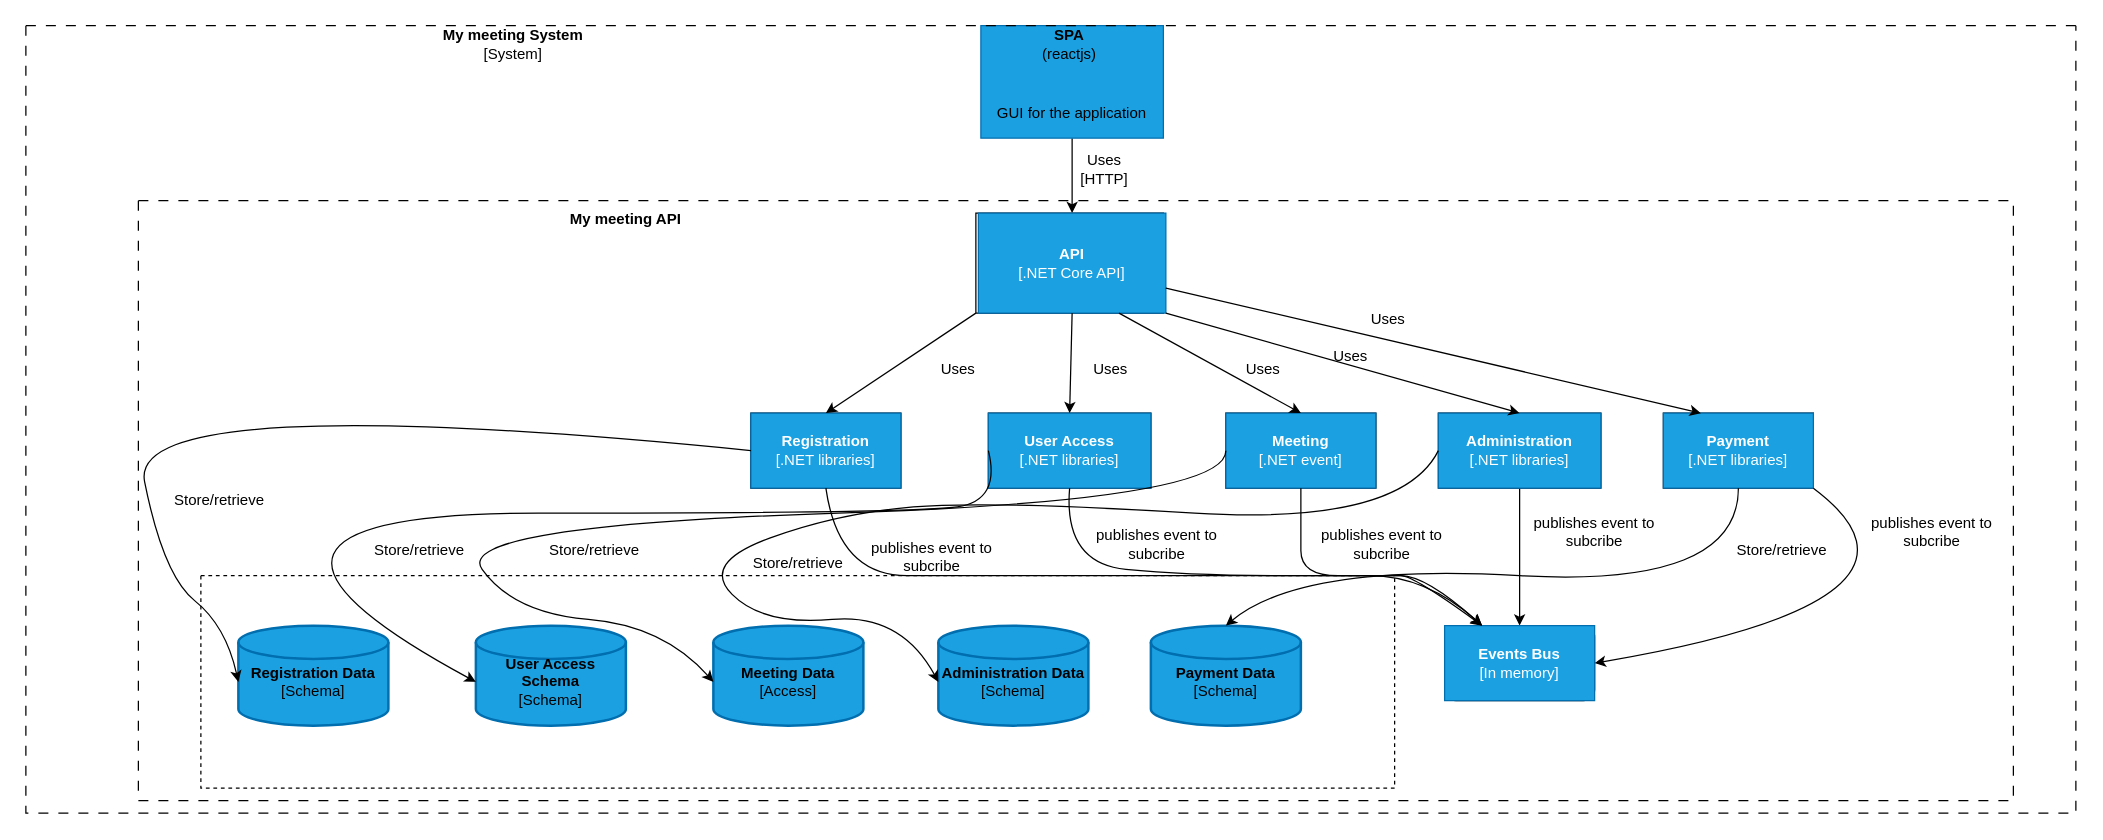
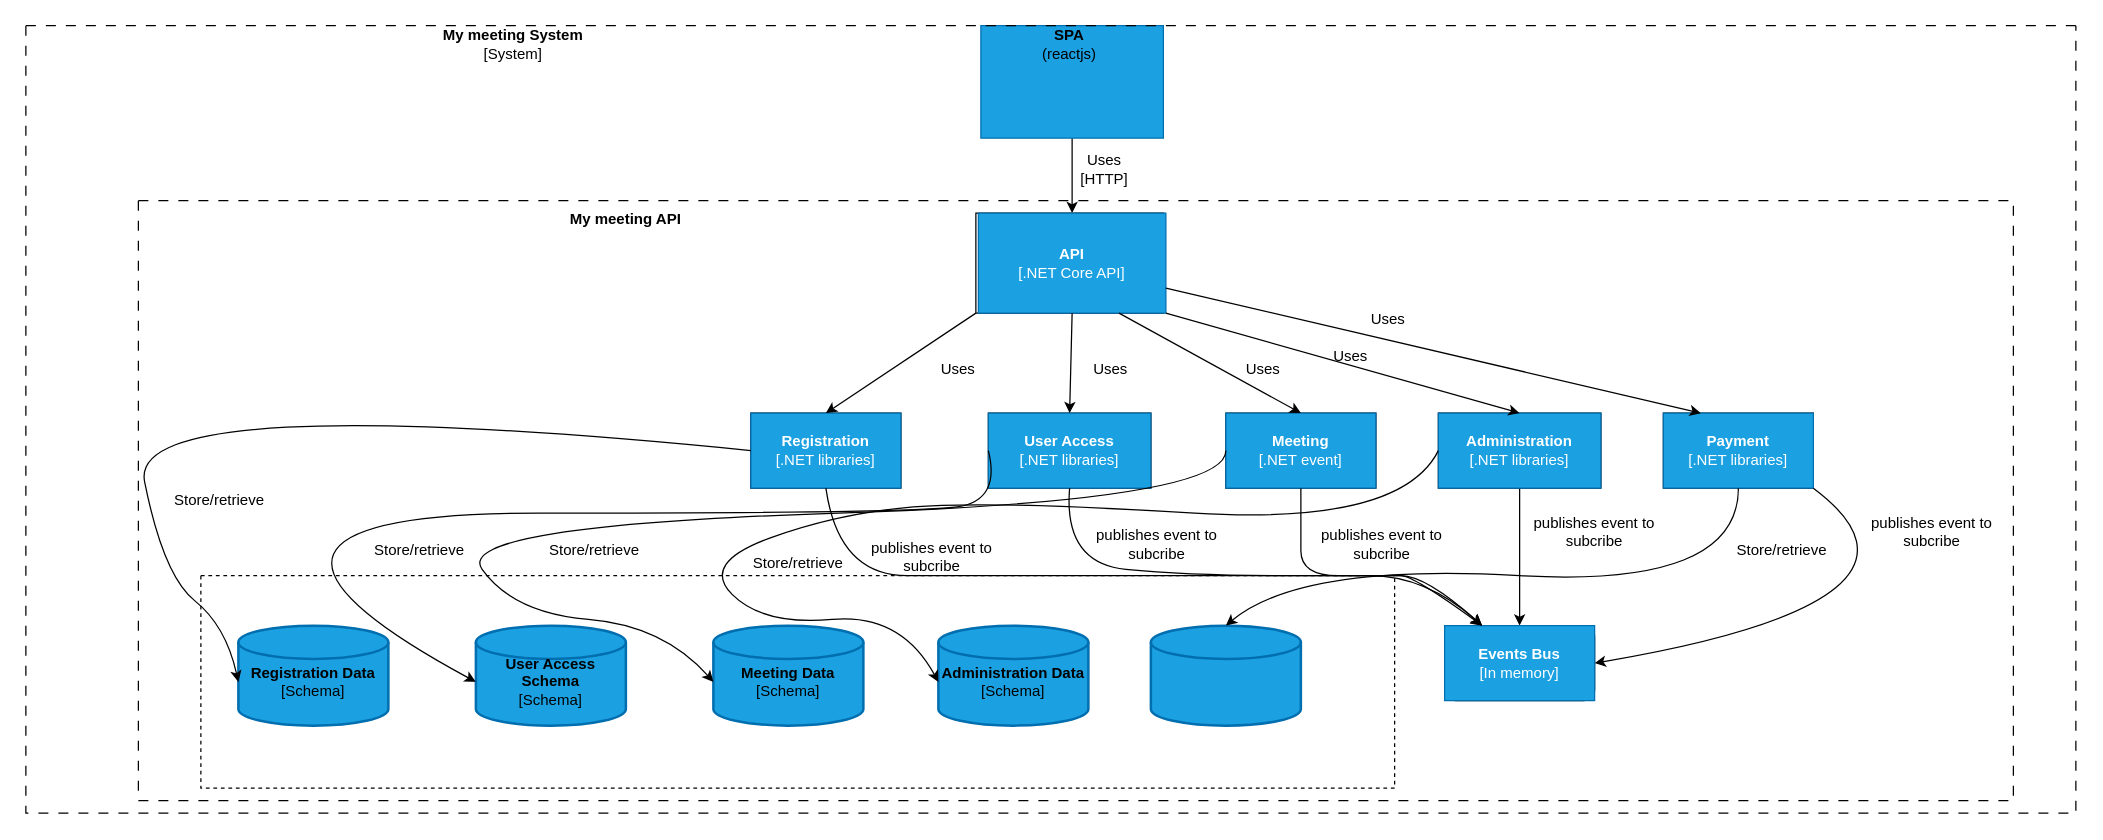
(1072, 113) -> none
(788, 682) -> (788, 682)
(1226, 682) -> none
